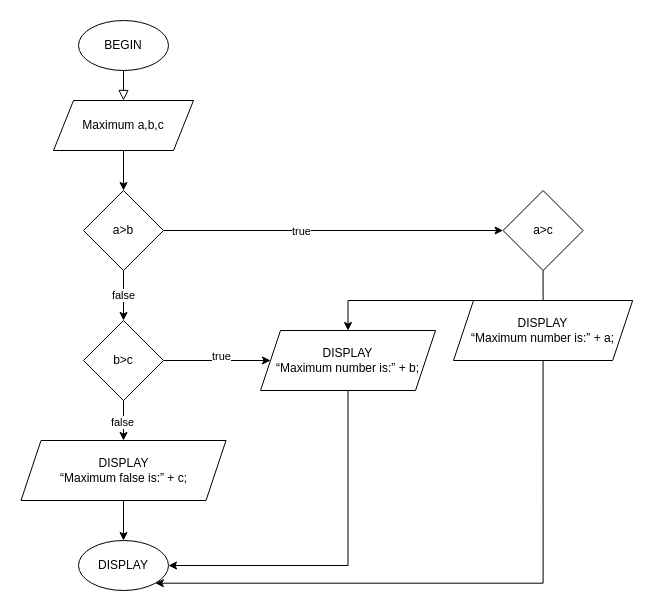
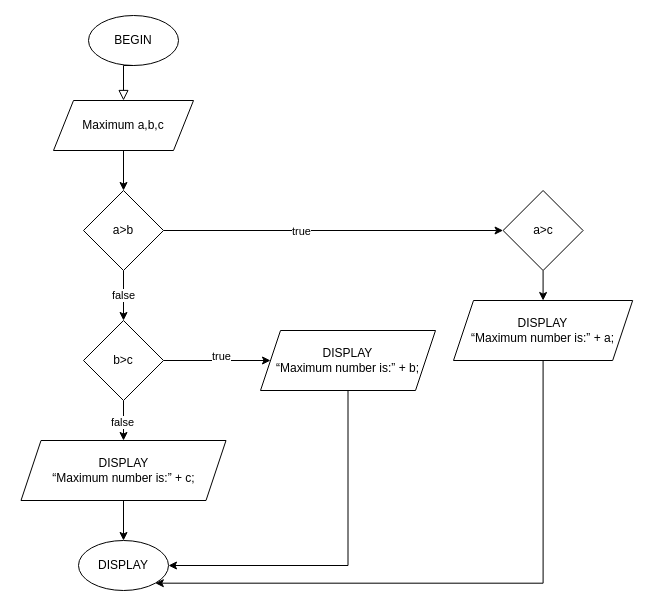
(124, 46) -> (134, 41)
(400, 301) -> (543, 292)
(124, 471) -> (124, 471)
